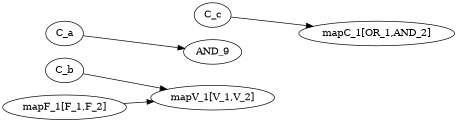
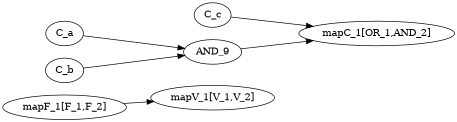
none -> (274, 45)
(122, 81) -> (131, 62)
